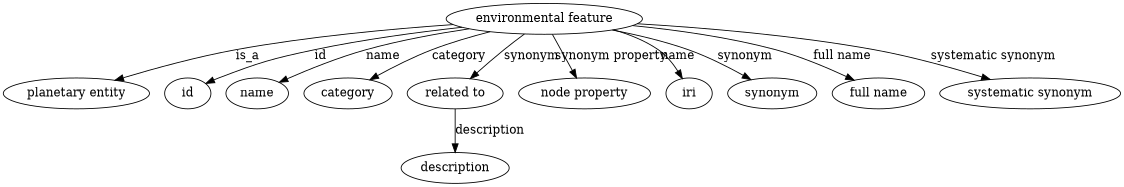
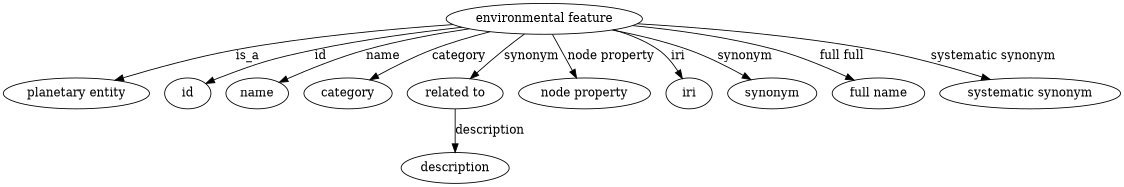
(611, 56) -> (611, 56)
(678, 56) -> (678, 56)
(842, 56) -> (842, 56)
